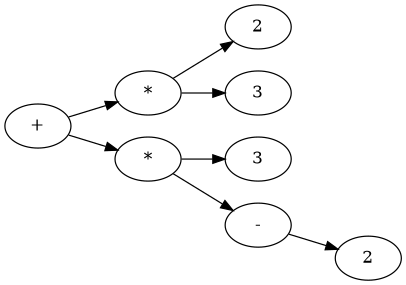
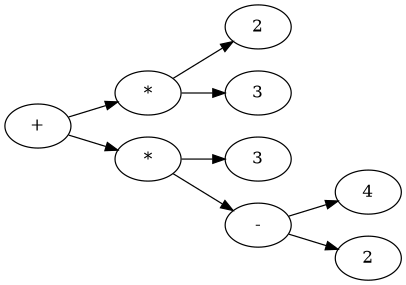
none -> (368, 192)
